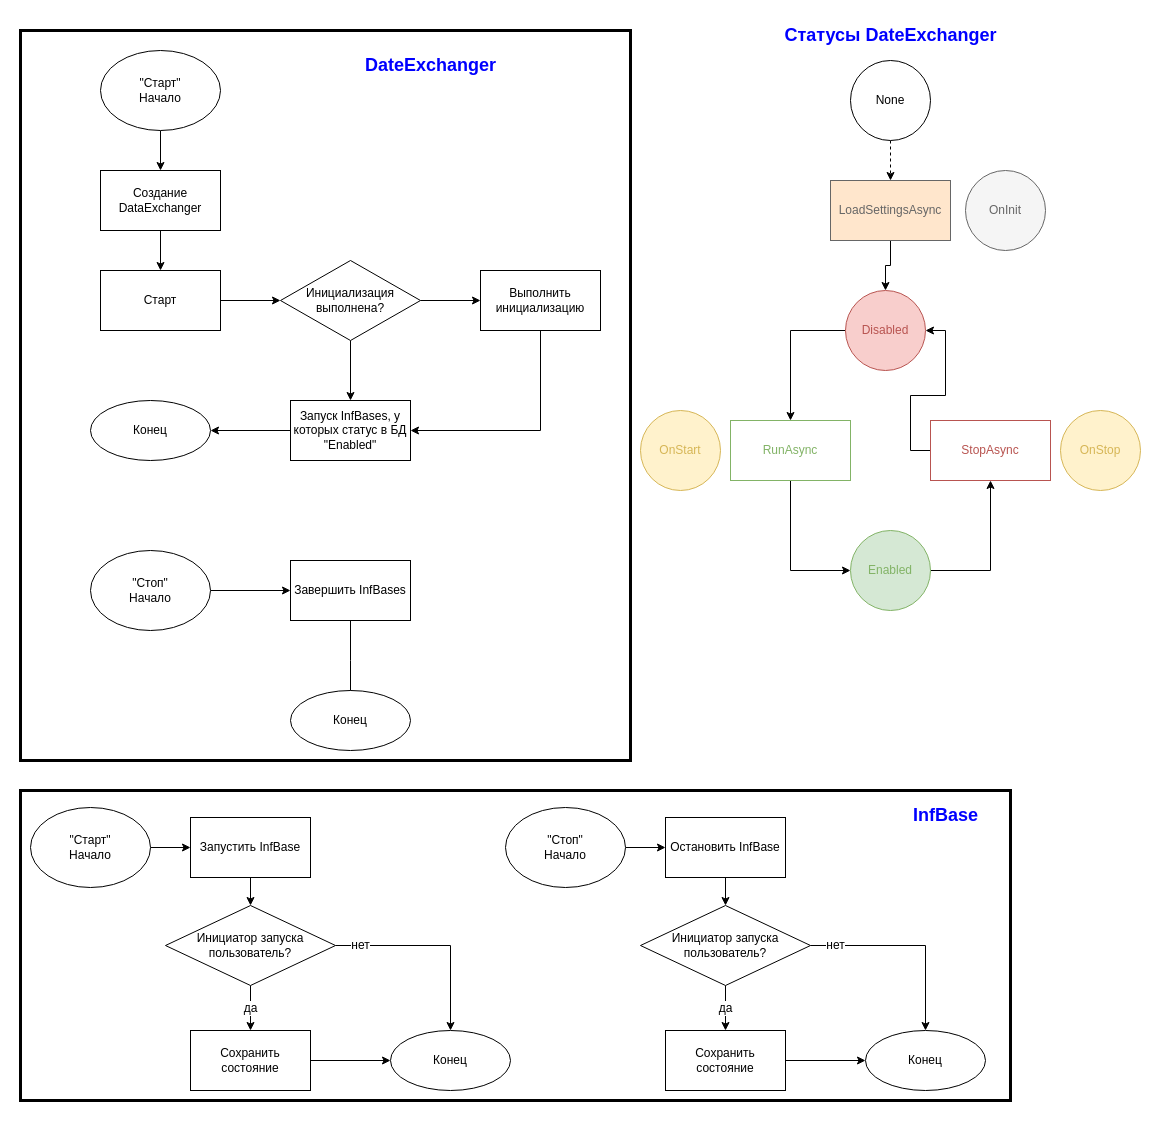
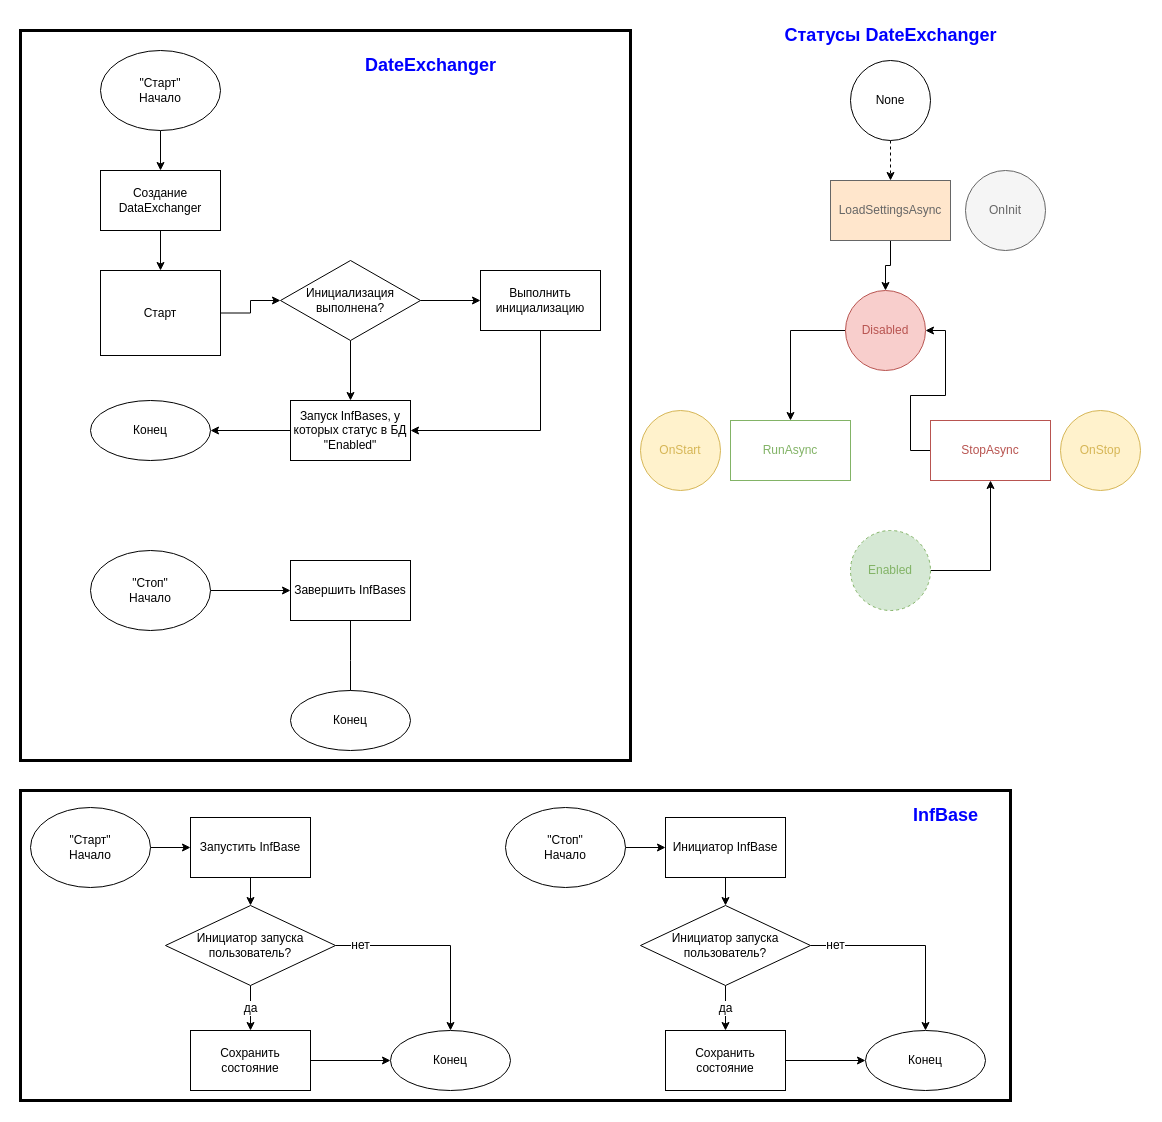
(161, 301) -> (161, 313)
(791, 552) -> none
(891, 571) -> (891, 571)
(726, 848) -> (726, 848)
